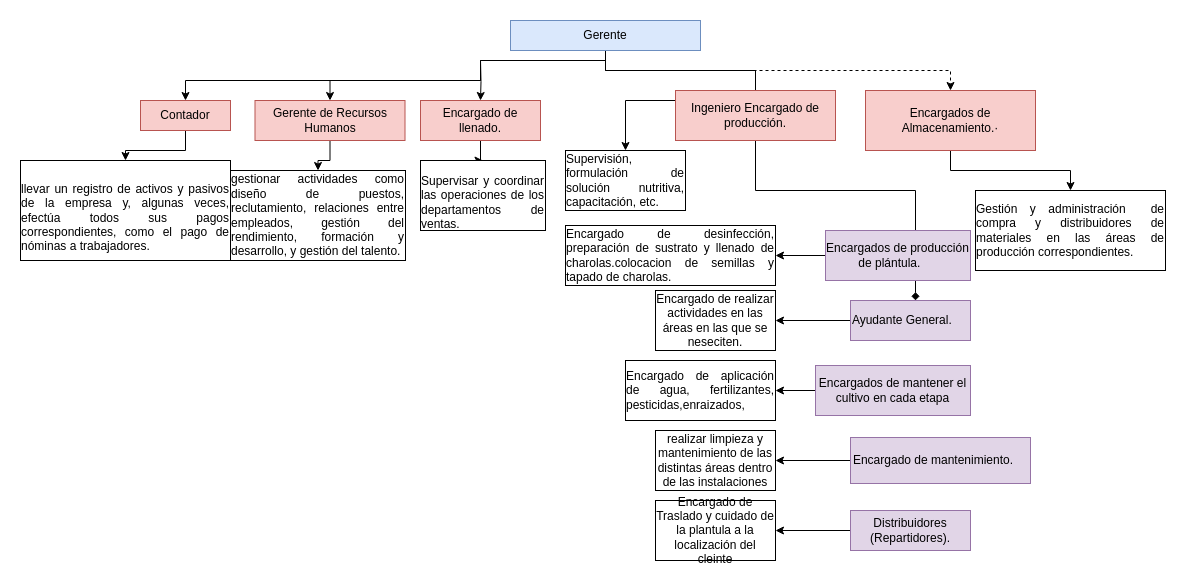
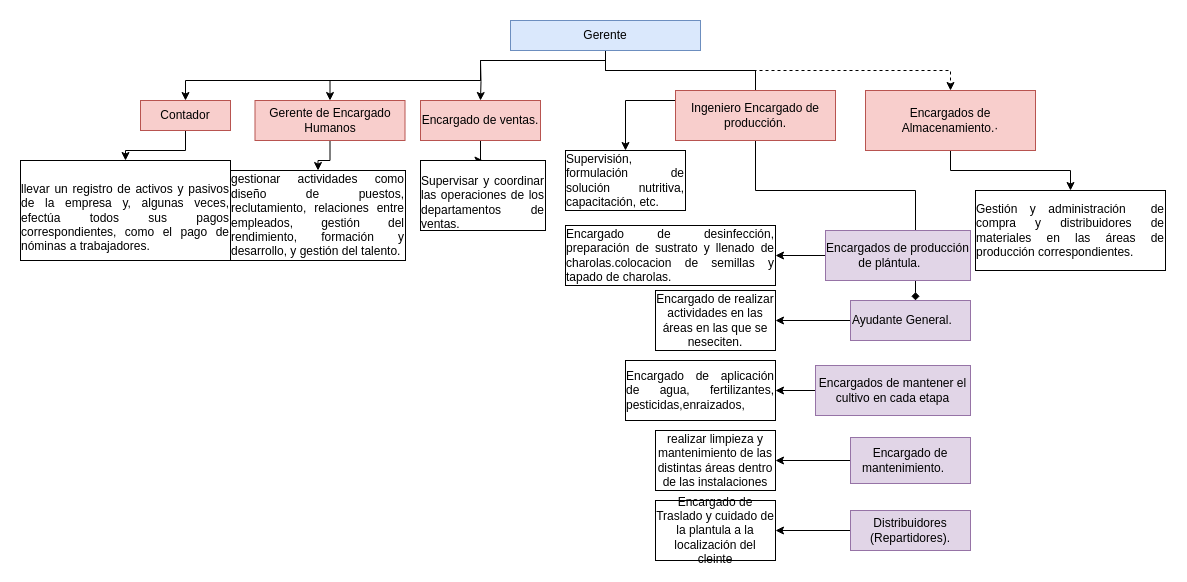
(331, 121) -> (331, 121)
(481, 121) -> (481, 121)
(941, 461) -> (911, 461)
